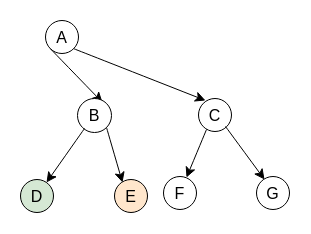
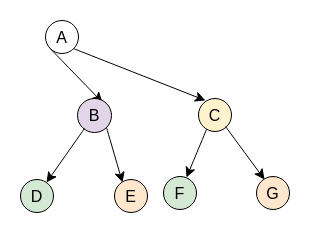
(215, 115) -> (215, 115)
(95, 116) -> (95, 116)
(180, 193) -> (180, 193)
(273, 193) -> (273, 193)
